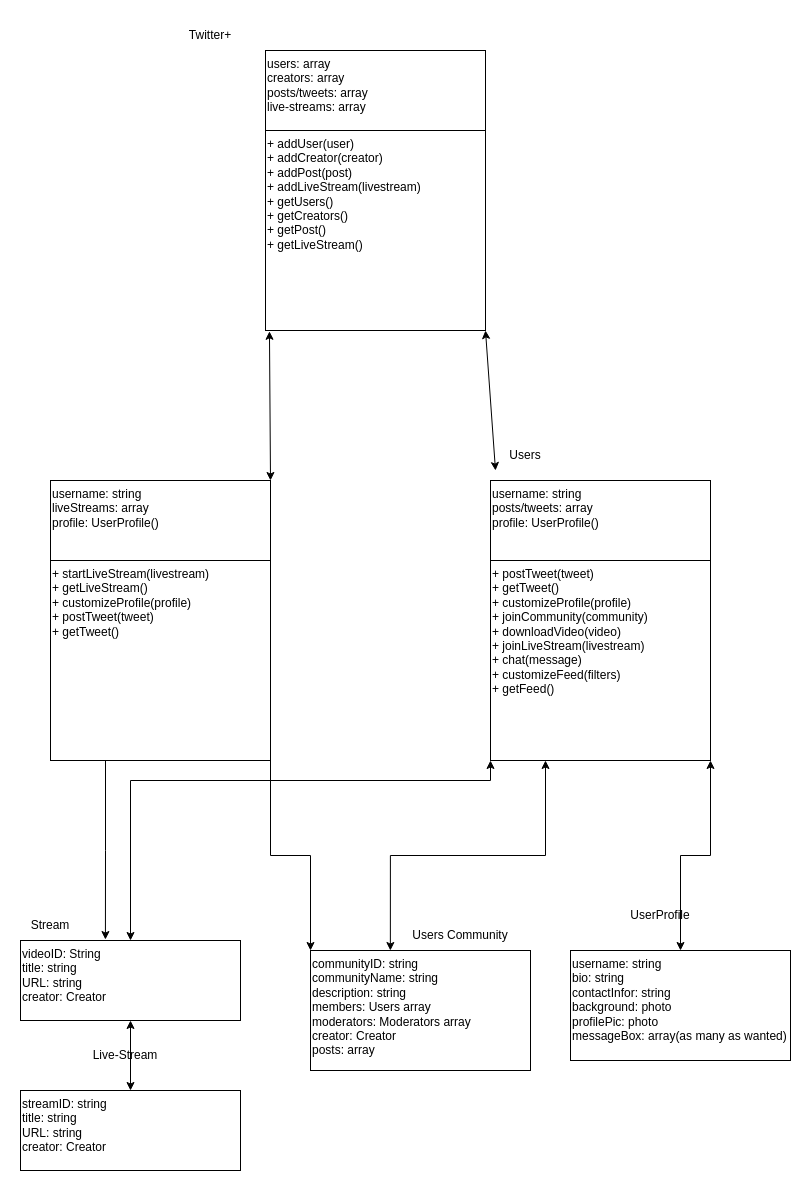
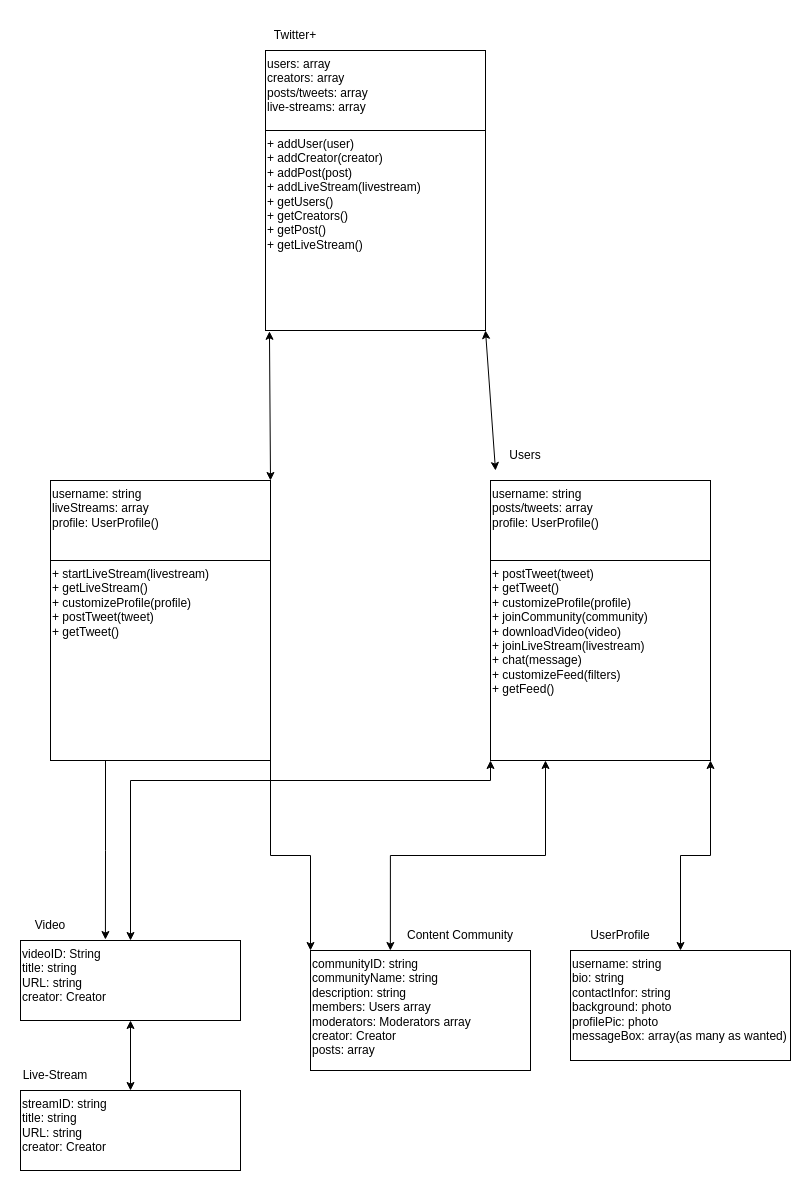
(211, 36) -> (296, 36)
(661, 916) -> (621, 936)
(51, 926) -> (51, 926)
(461, 936) -> (461, 936)
(126, 1056) -> (56, 1076)
